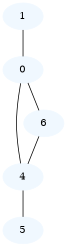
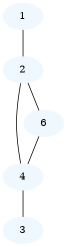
(23, 70) -> (23, 70)
(23, 230) -> (23, 230)
